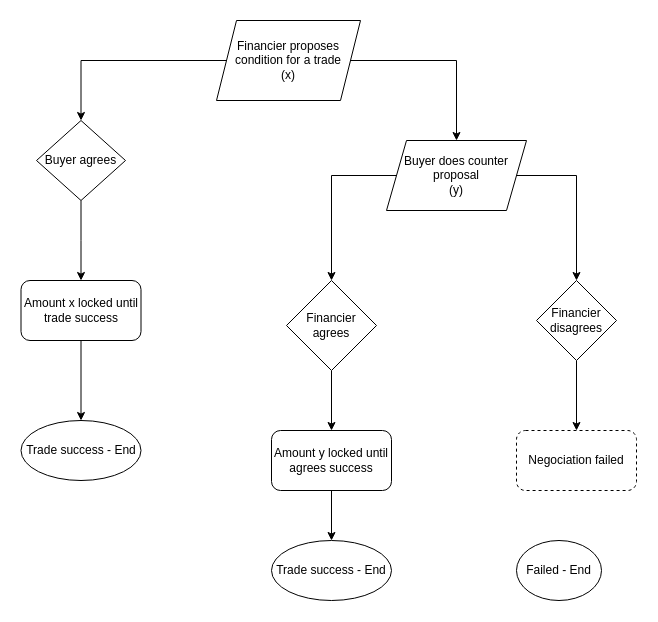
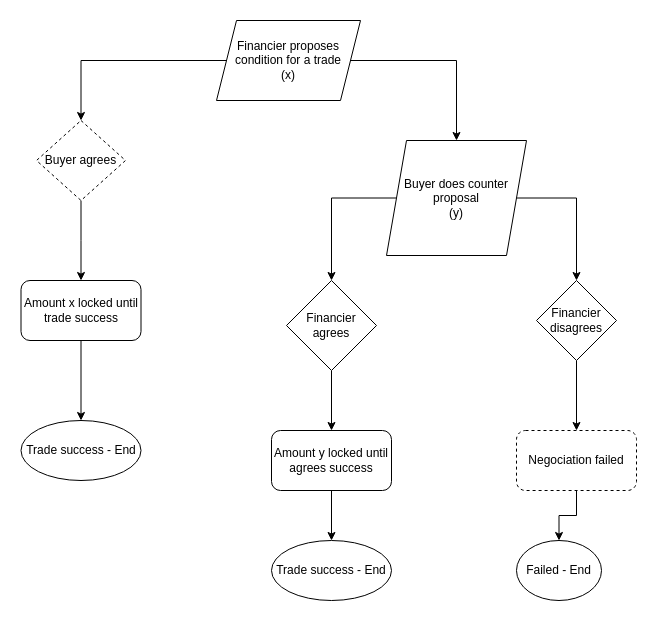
(81, 161) -> (81, 161)
(457, 176) -> (457, 198)
none -> (571, 516)
